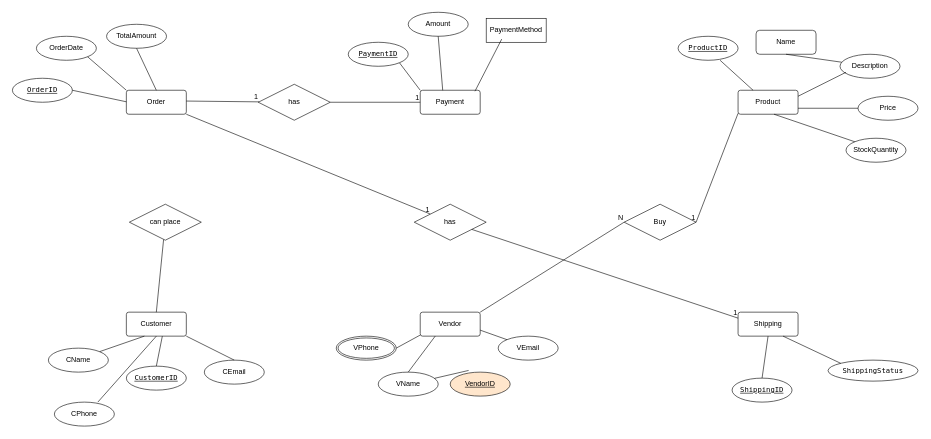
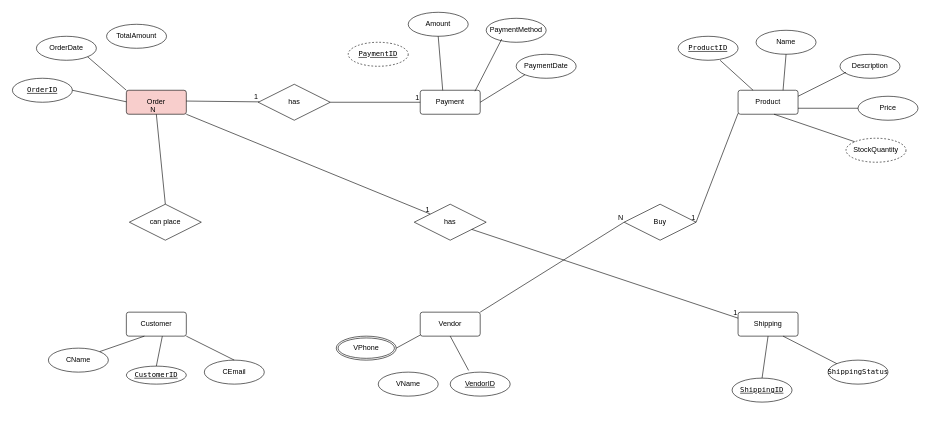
(516, 30) -> (516, 30)
(786, 42) -> (786, 42)
(378, 54) -> (378, 54)
(814, 58) -> (785, 72)
none -> (546, 66)
(146, 69) -> none
(410, 77) -> none
none -> (503, 89)
(156, 102) -> (156, 102)
(876, 150) -> (876, 150)
none -> (161, 159)
(160, 276) -> none
(494, 335) -> none
(528, 348) -> none
(422, 355) -> none
(127, 369) -> none
(873, 371) -> (858, 372)
(452, 374) -> (460, 353)
(156, 378) -> (156, 375)
(480, 384) -> (480, 384)
(84, 414) -> none
